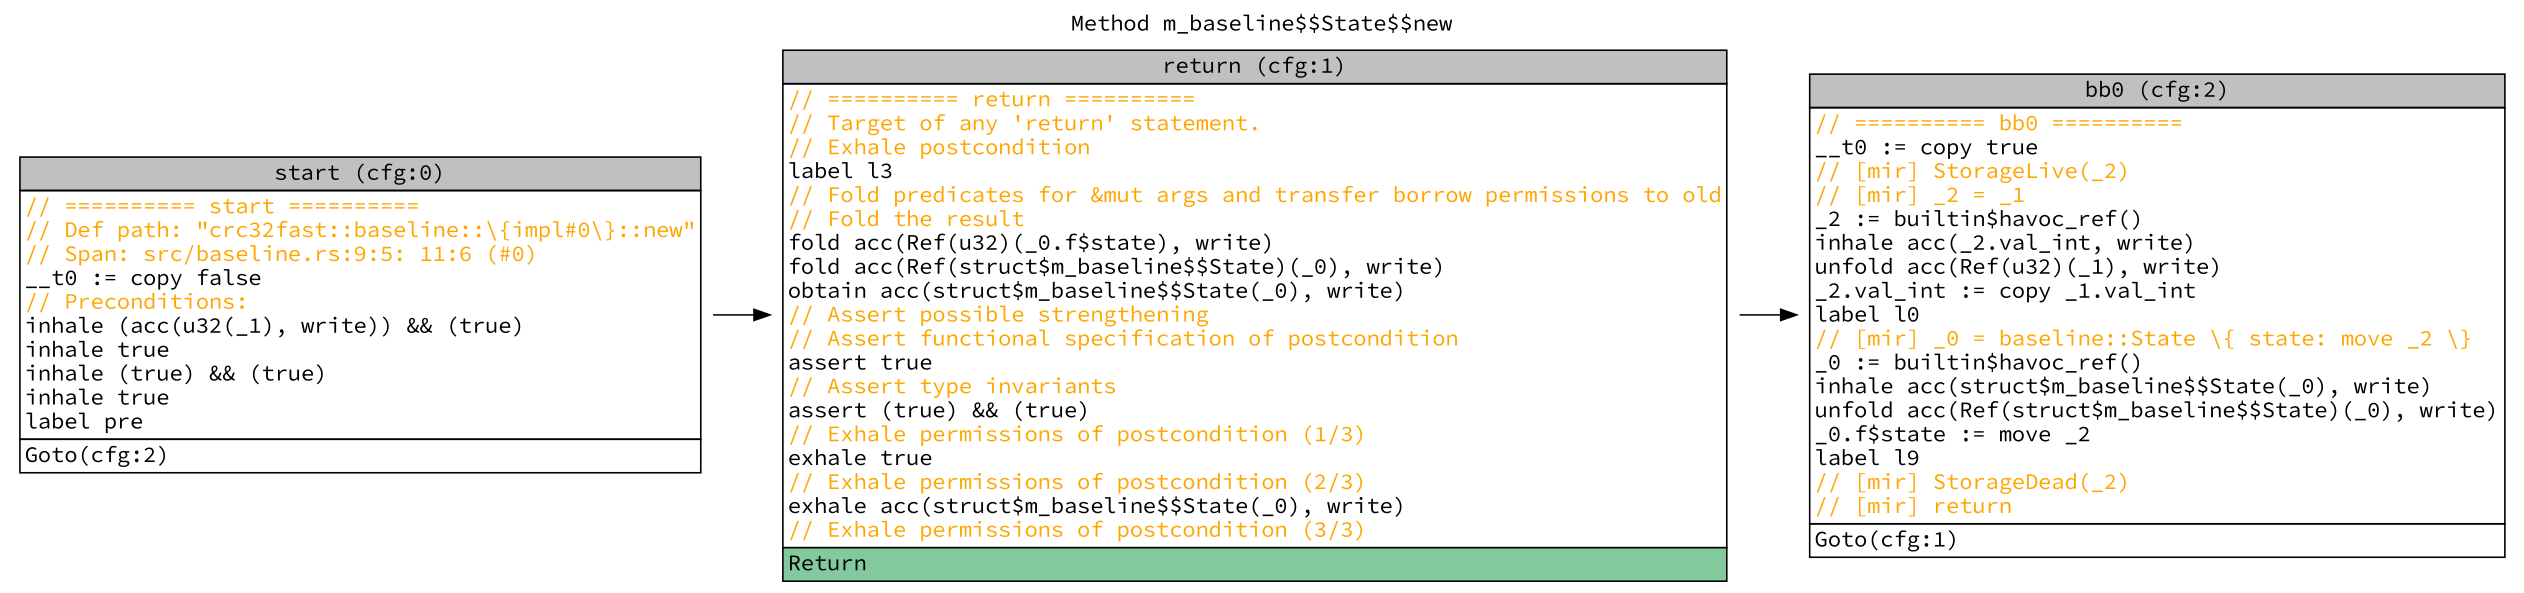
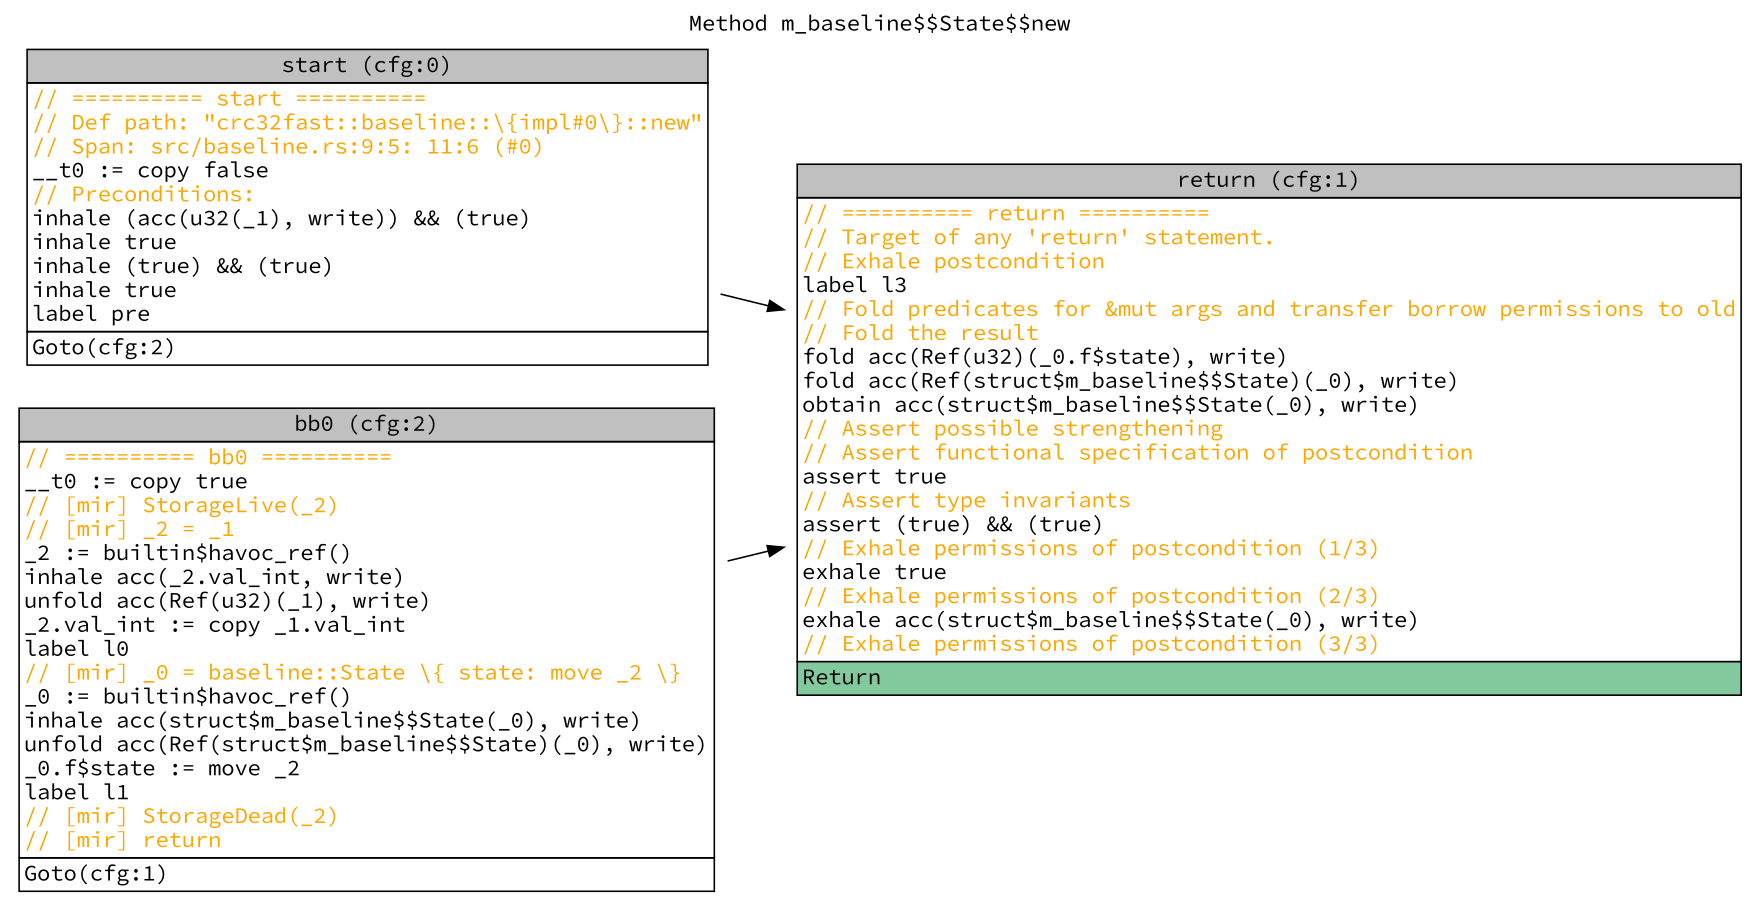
(1760, 315) -> (748, 556)
(1868, 458) -> (77, 792)
